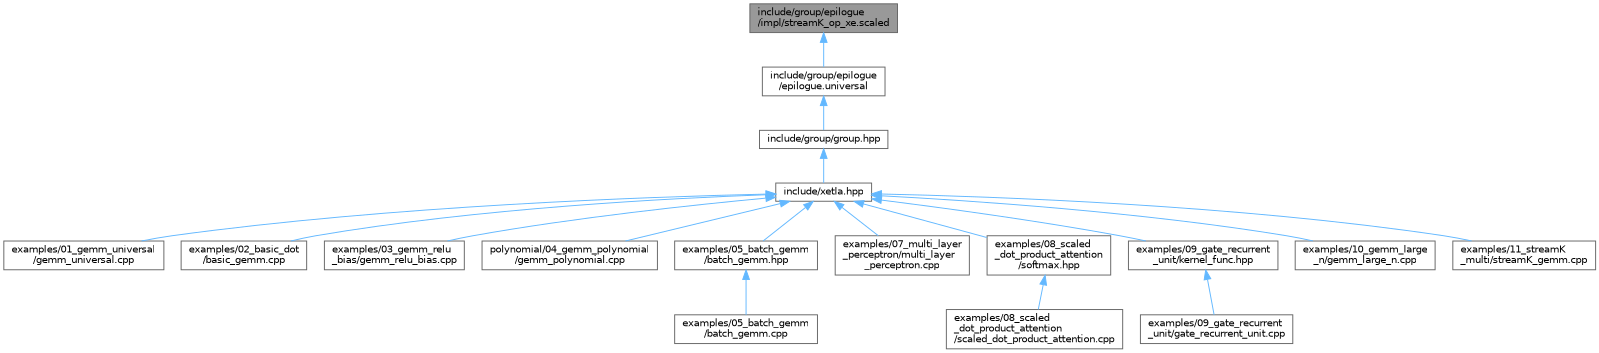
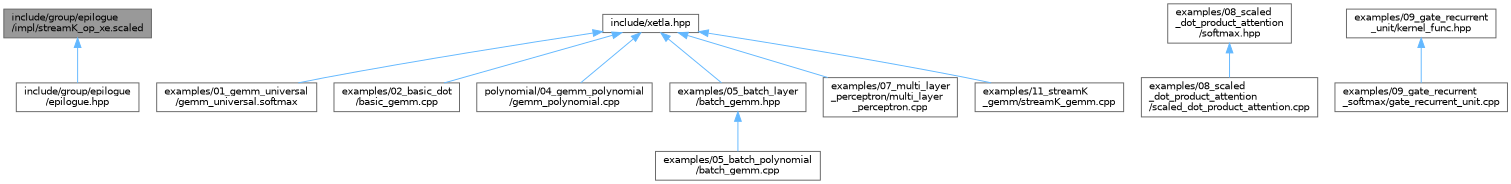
(824, 81) -> (78, 97)
(824, 139) -> none
(1014, 218) -> none
(925, 221) -> none
(84, 255) -> (237, 97)
(394, 255) -> none
(746, 255) -> (738, 97)
(1365, 255) -> none
(1524, 255) -> (1049, 97)
(746, 329) -> (738, 166)
(1217, 329) -> (1421, 97)
